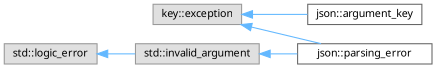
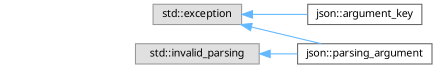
(197, 14) -> (197, 14)
(51, 54) -> none
(197, 54) -> (197, 54)
(365, 54) -> (365, 54)
